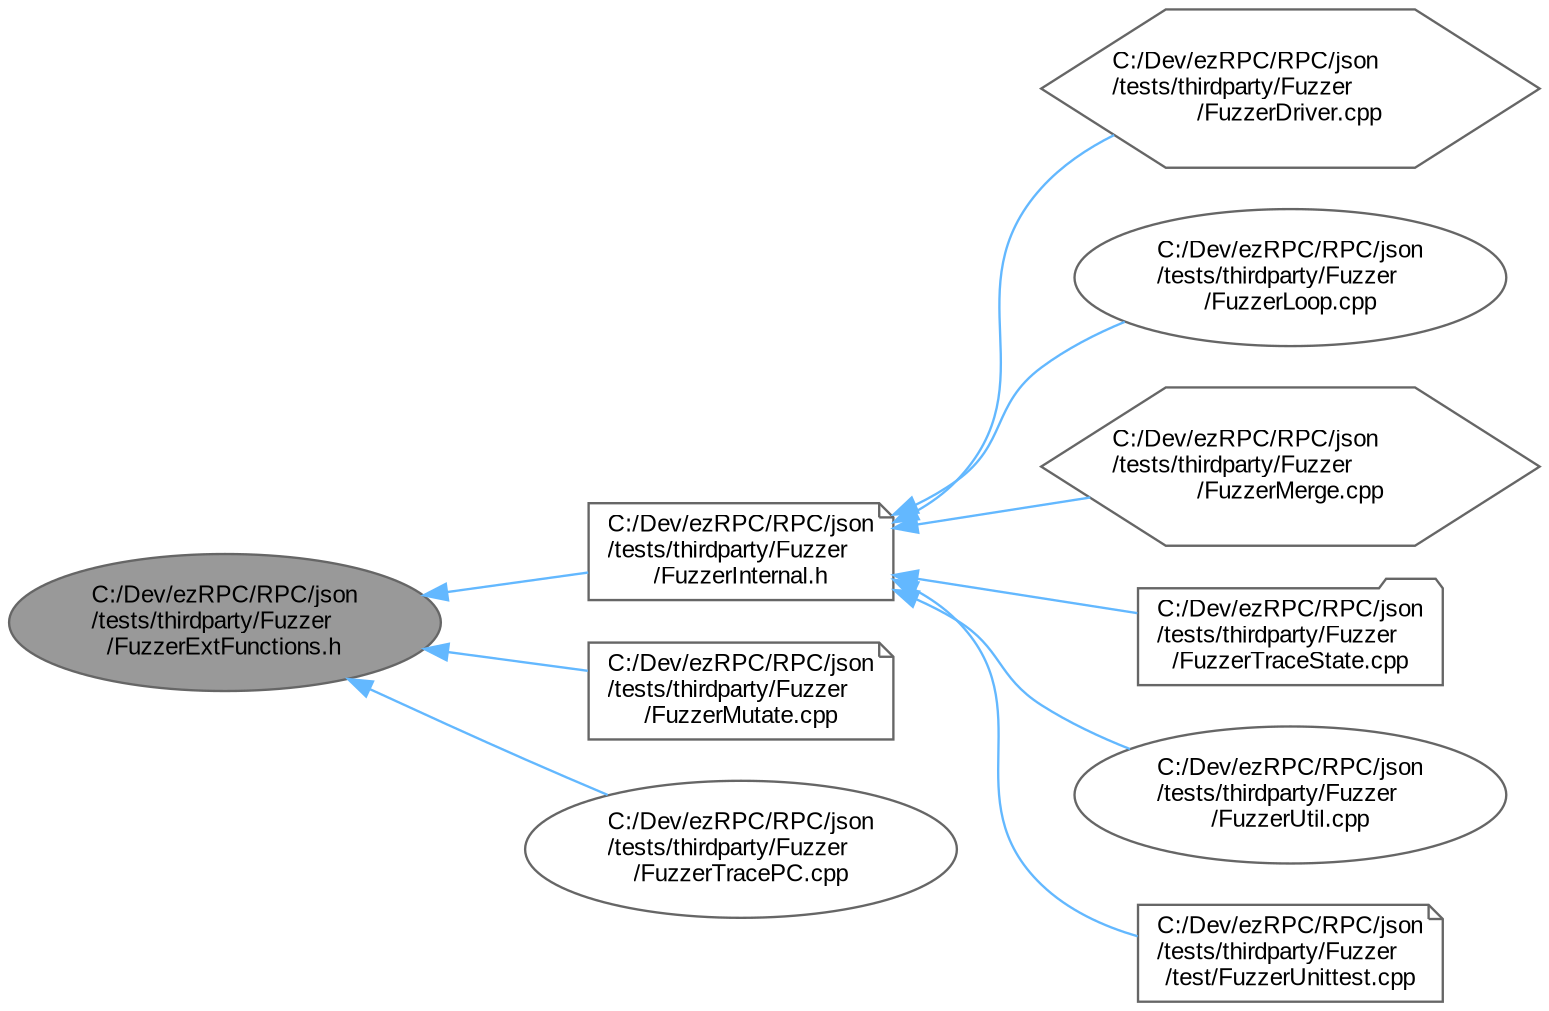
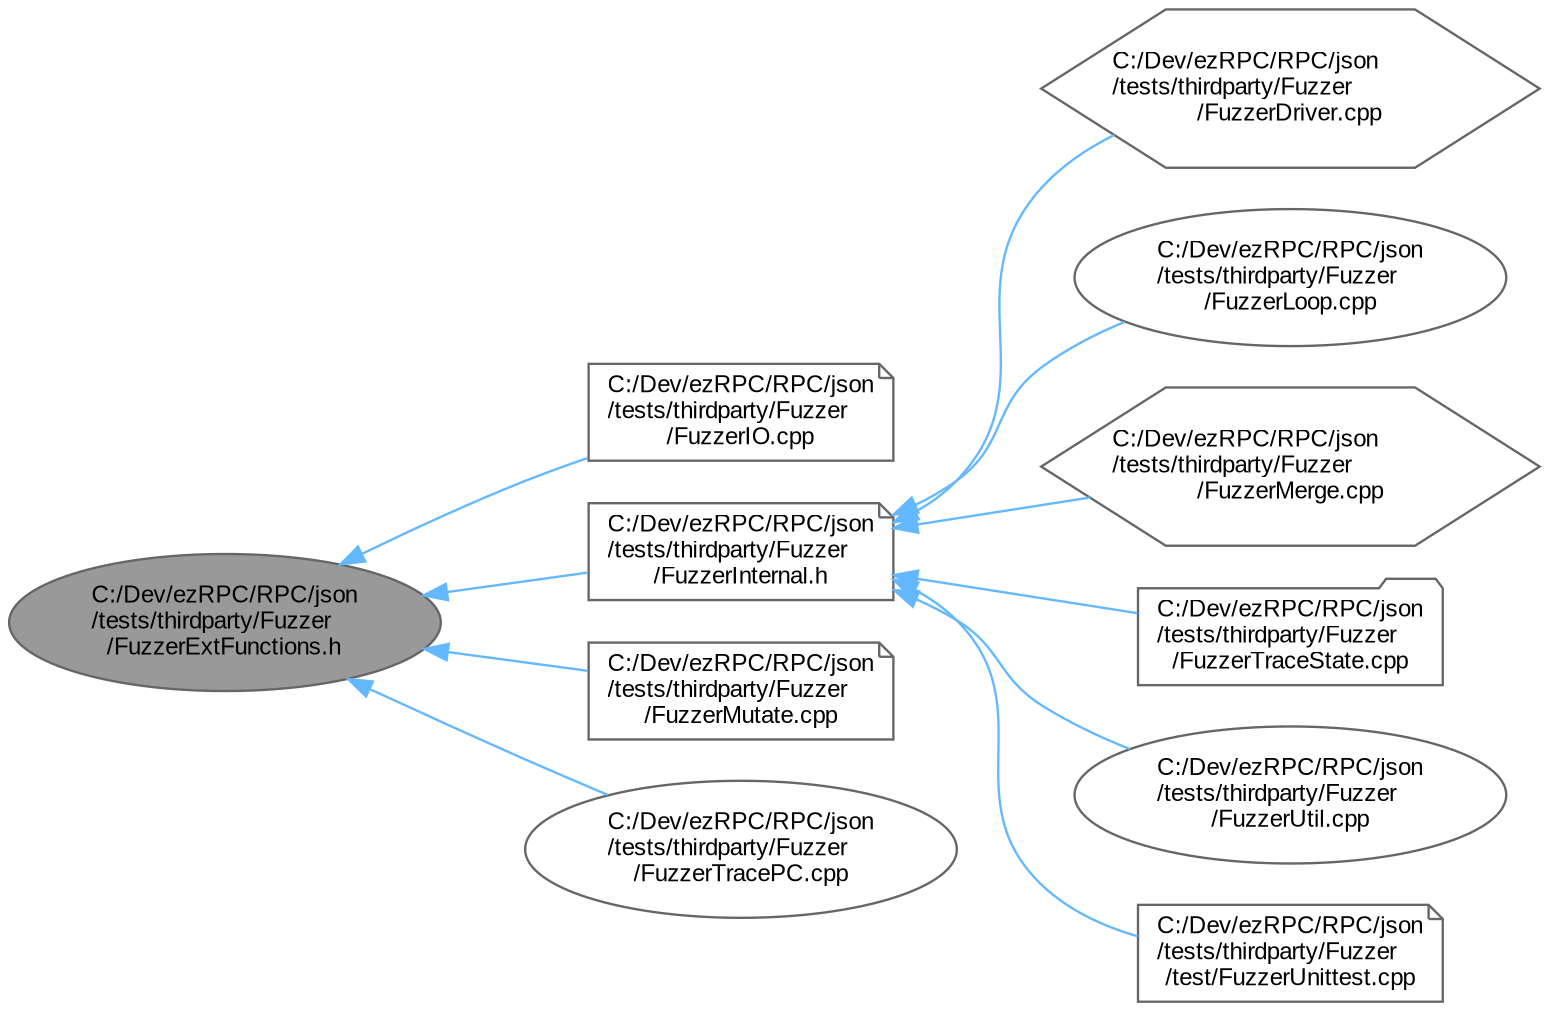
none -> (741, 412)
